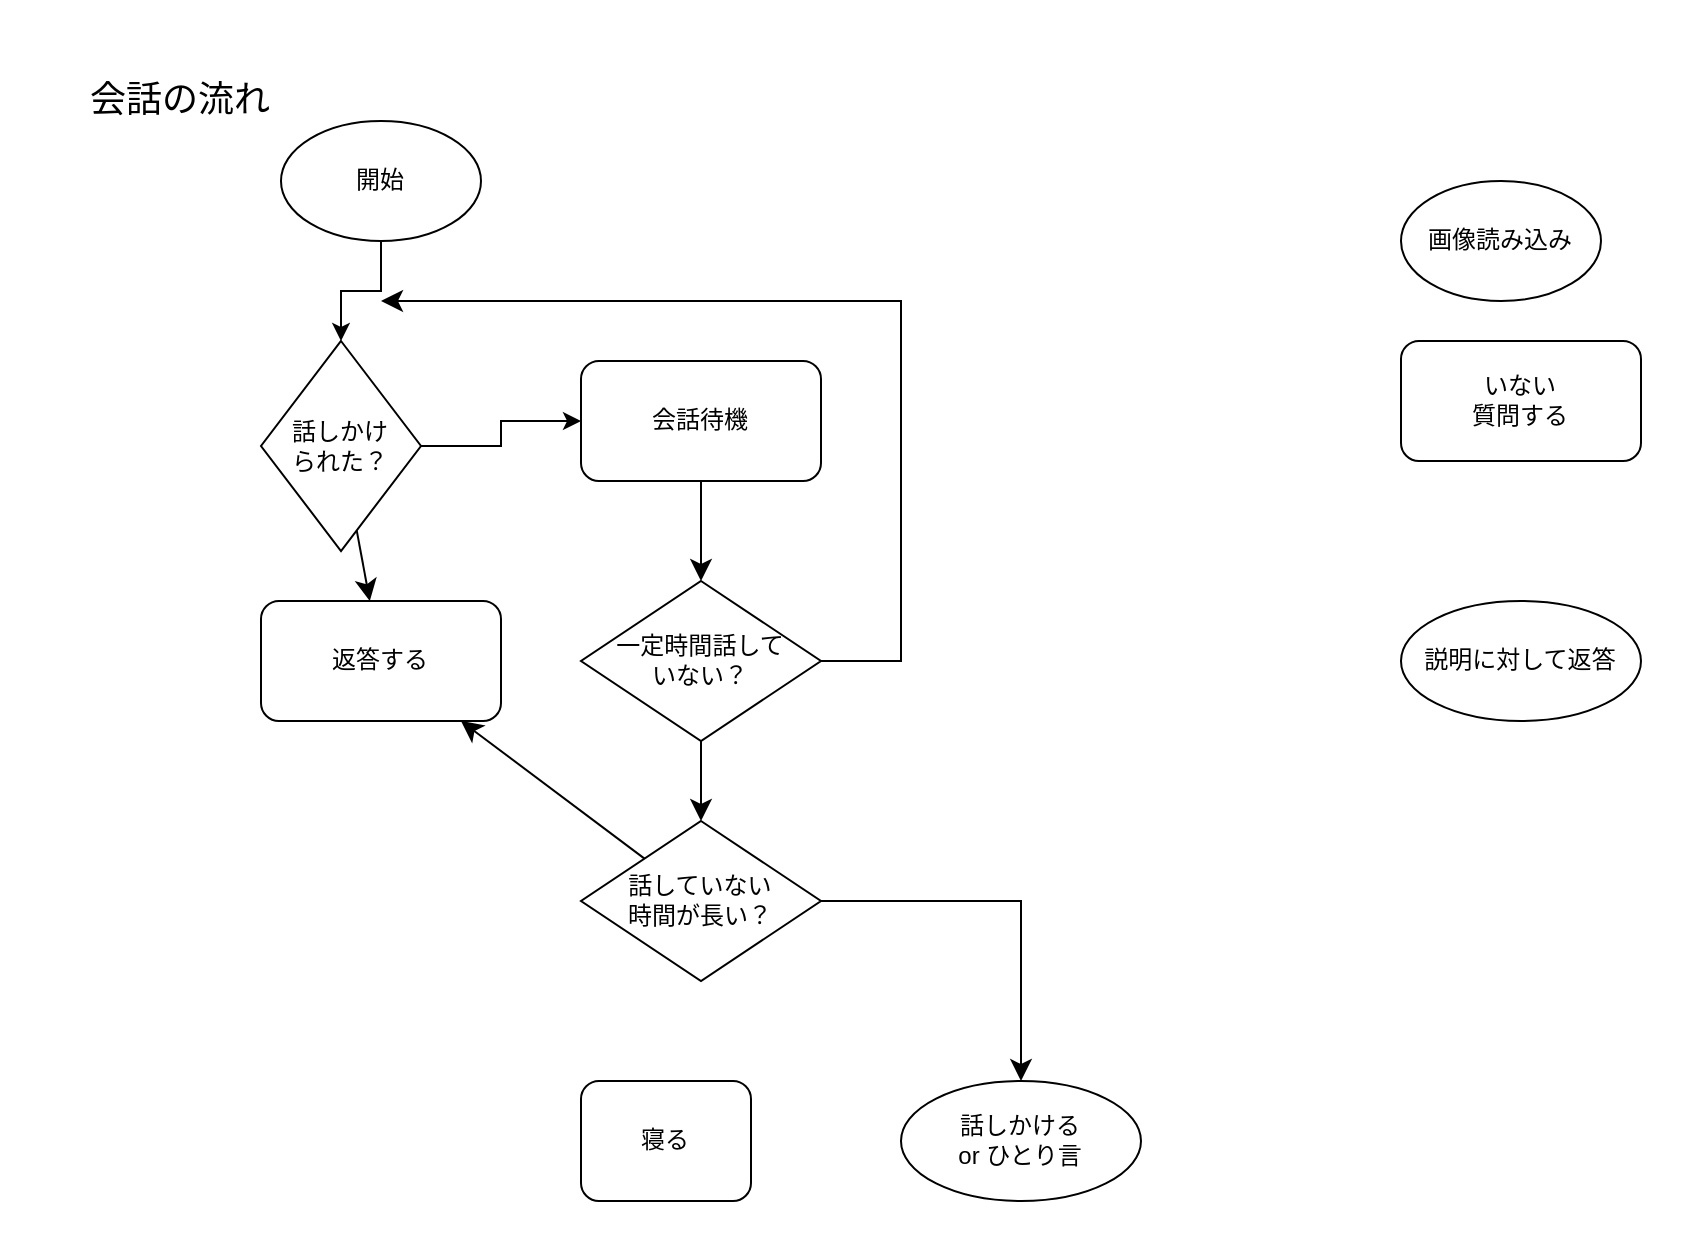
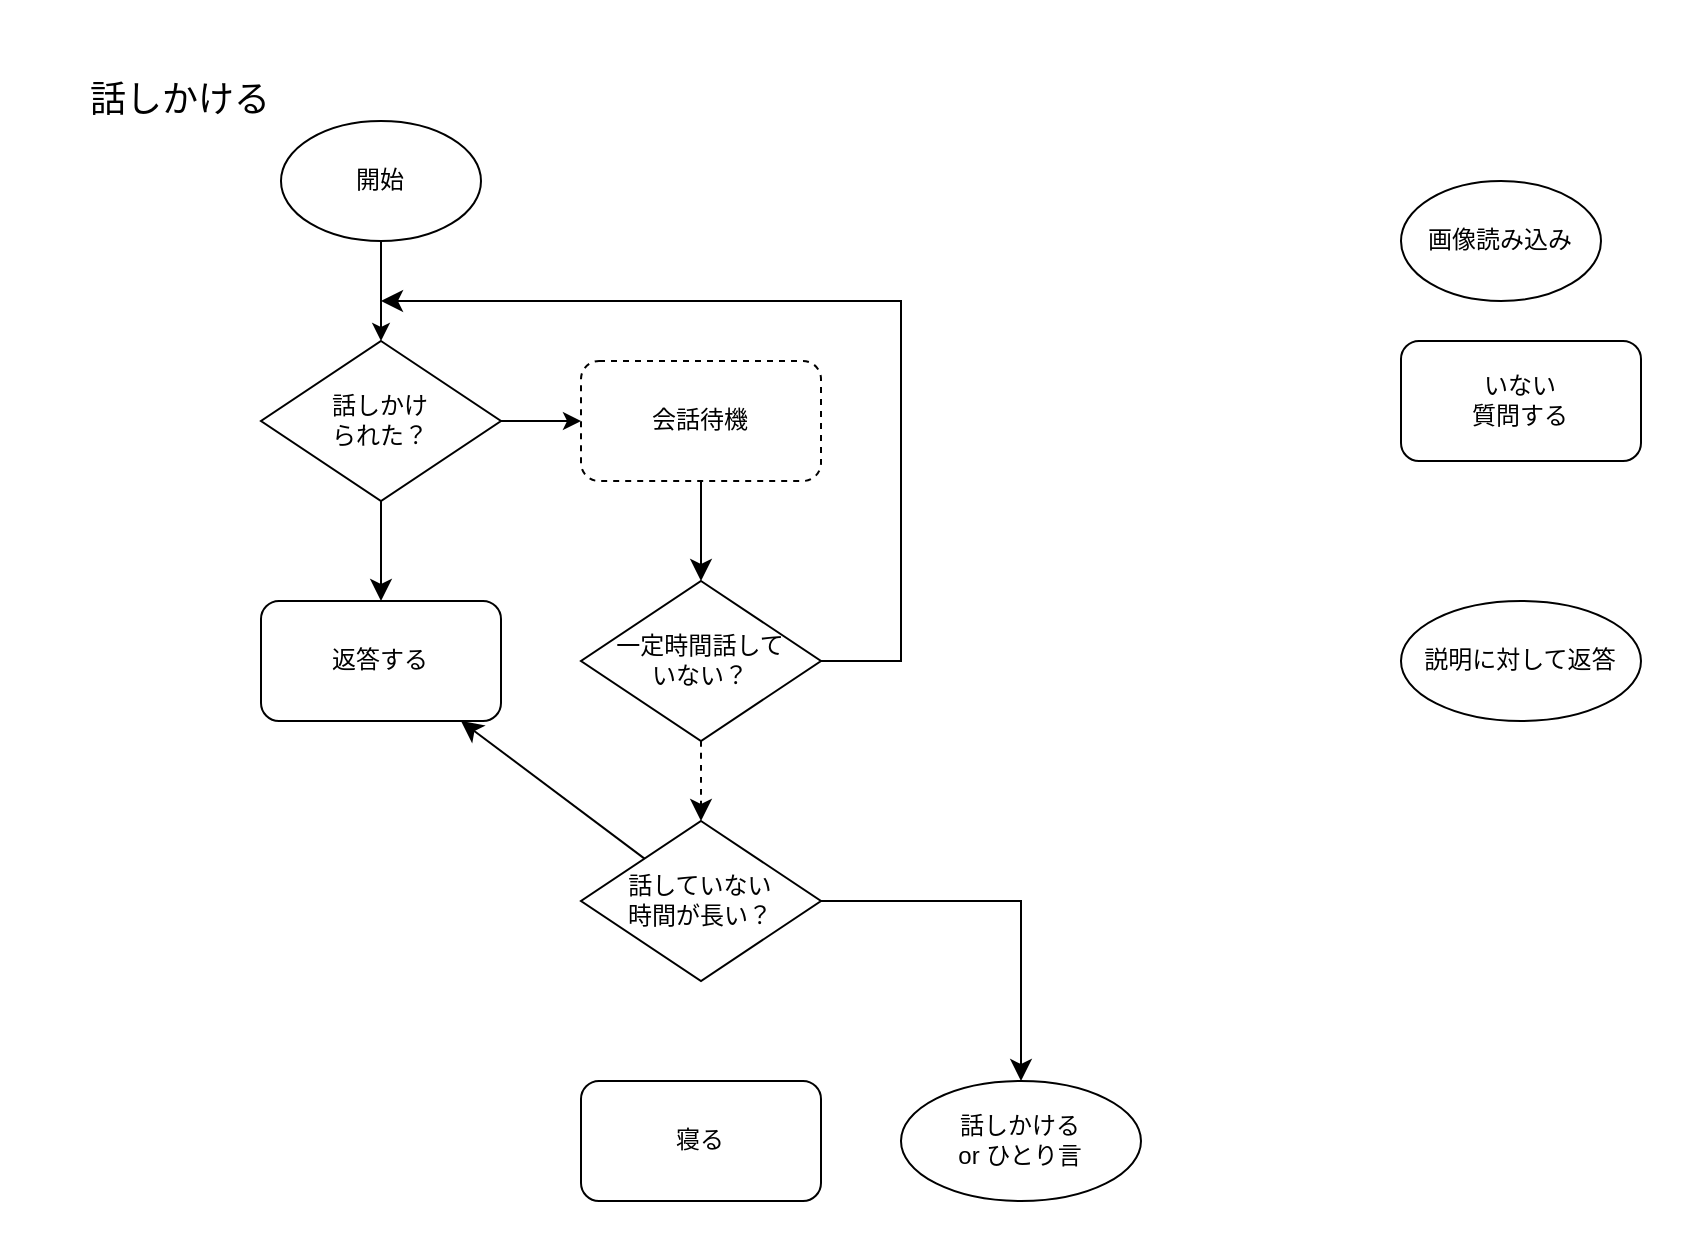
(181, 101) -> (181, 101)
(701, 421) -> (701, 421)
(341, 446) -> (381, 421)
(701, 774) -> (701, 774)
(666, 1141) -> (701, 1141)
